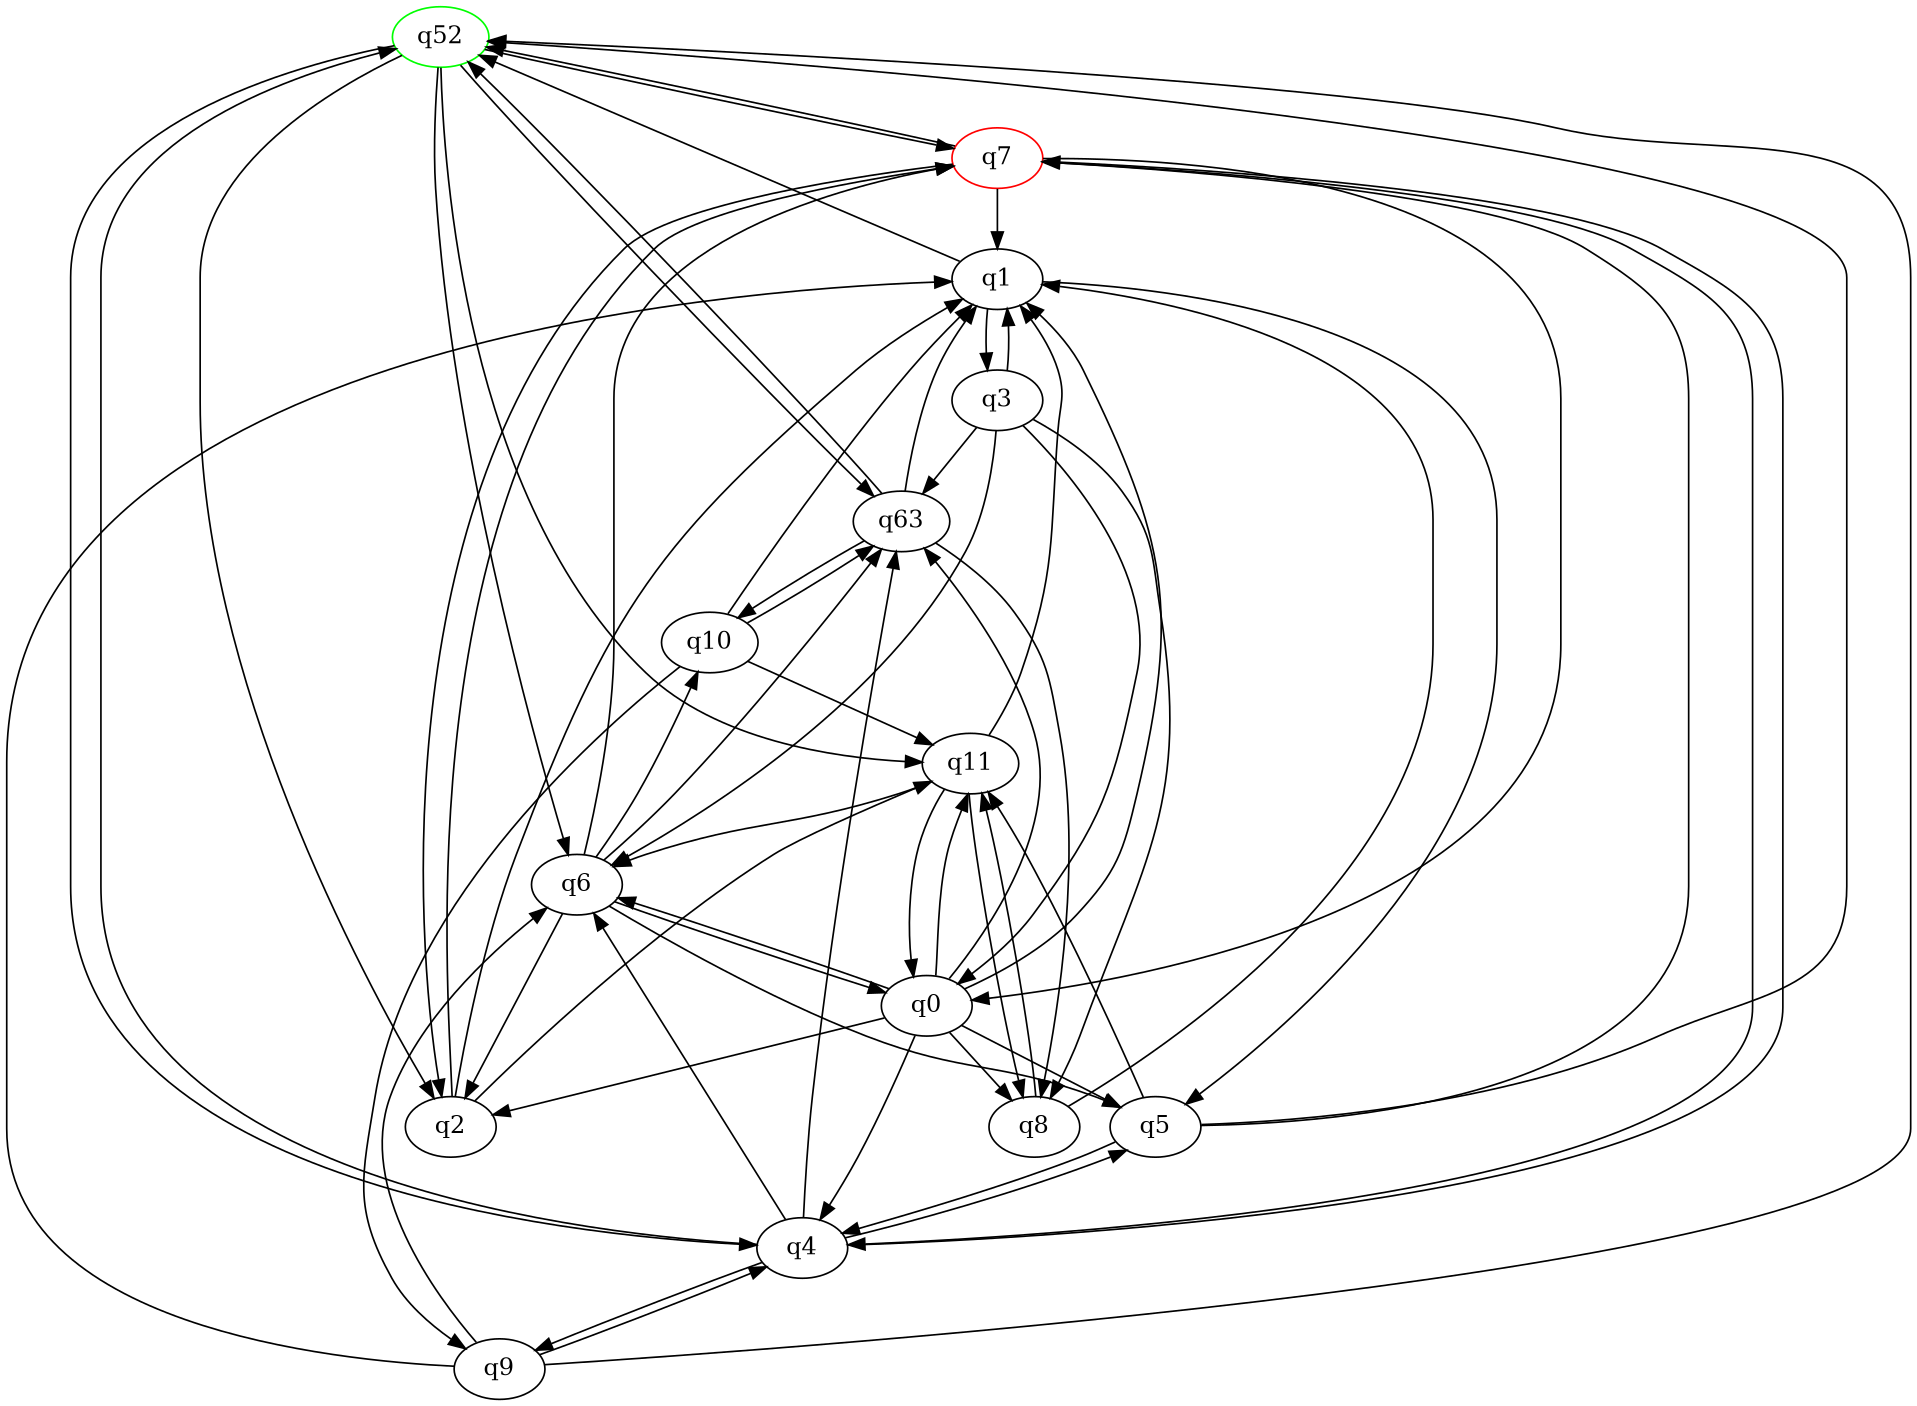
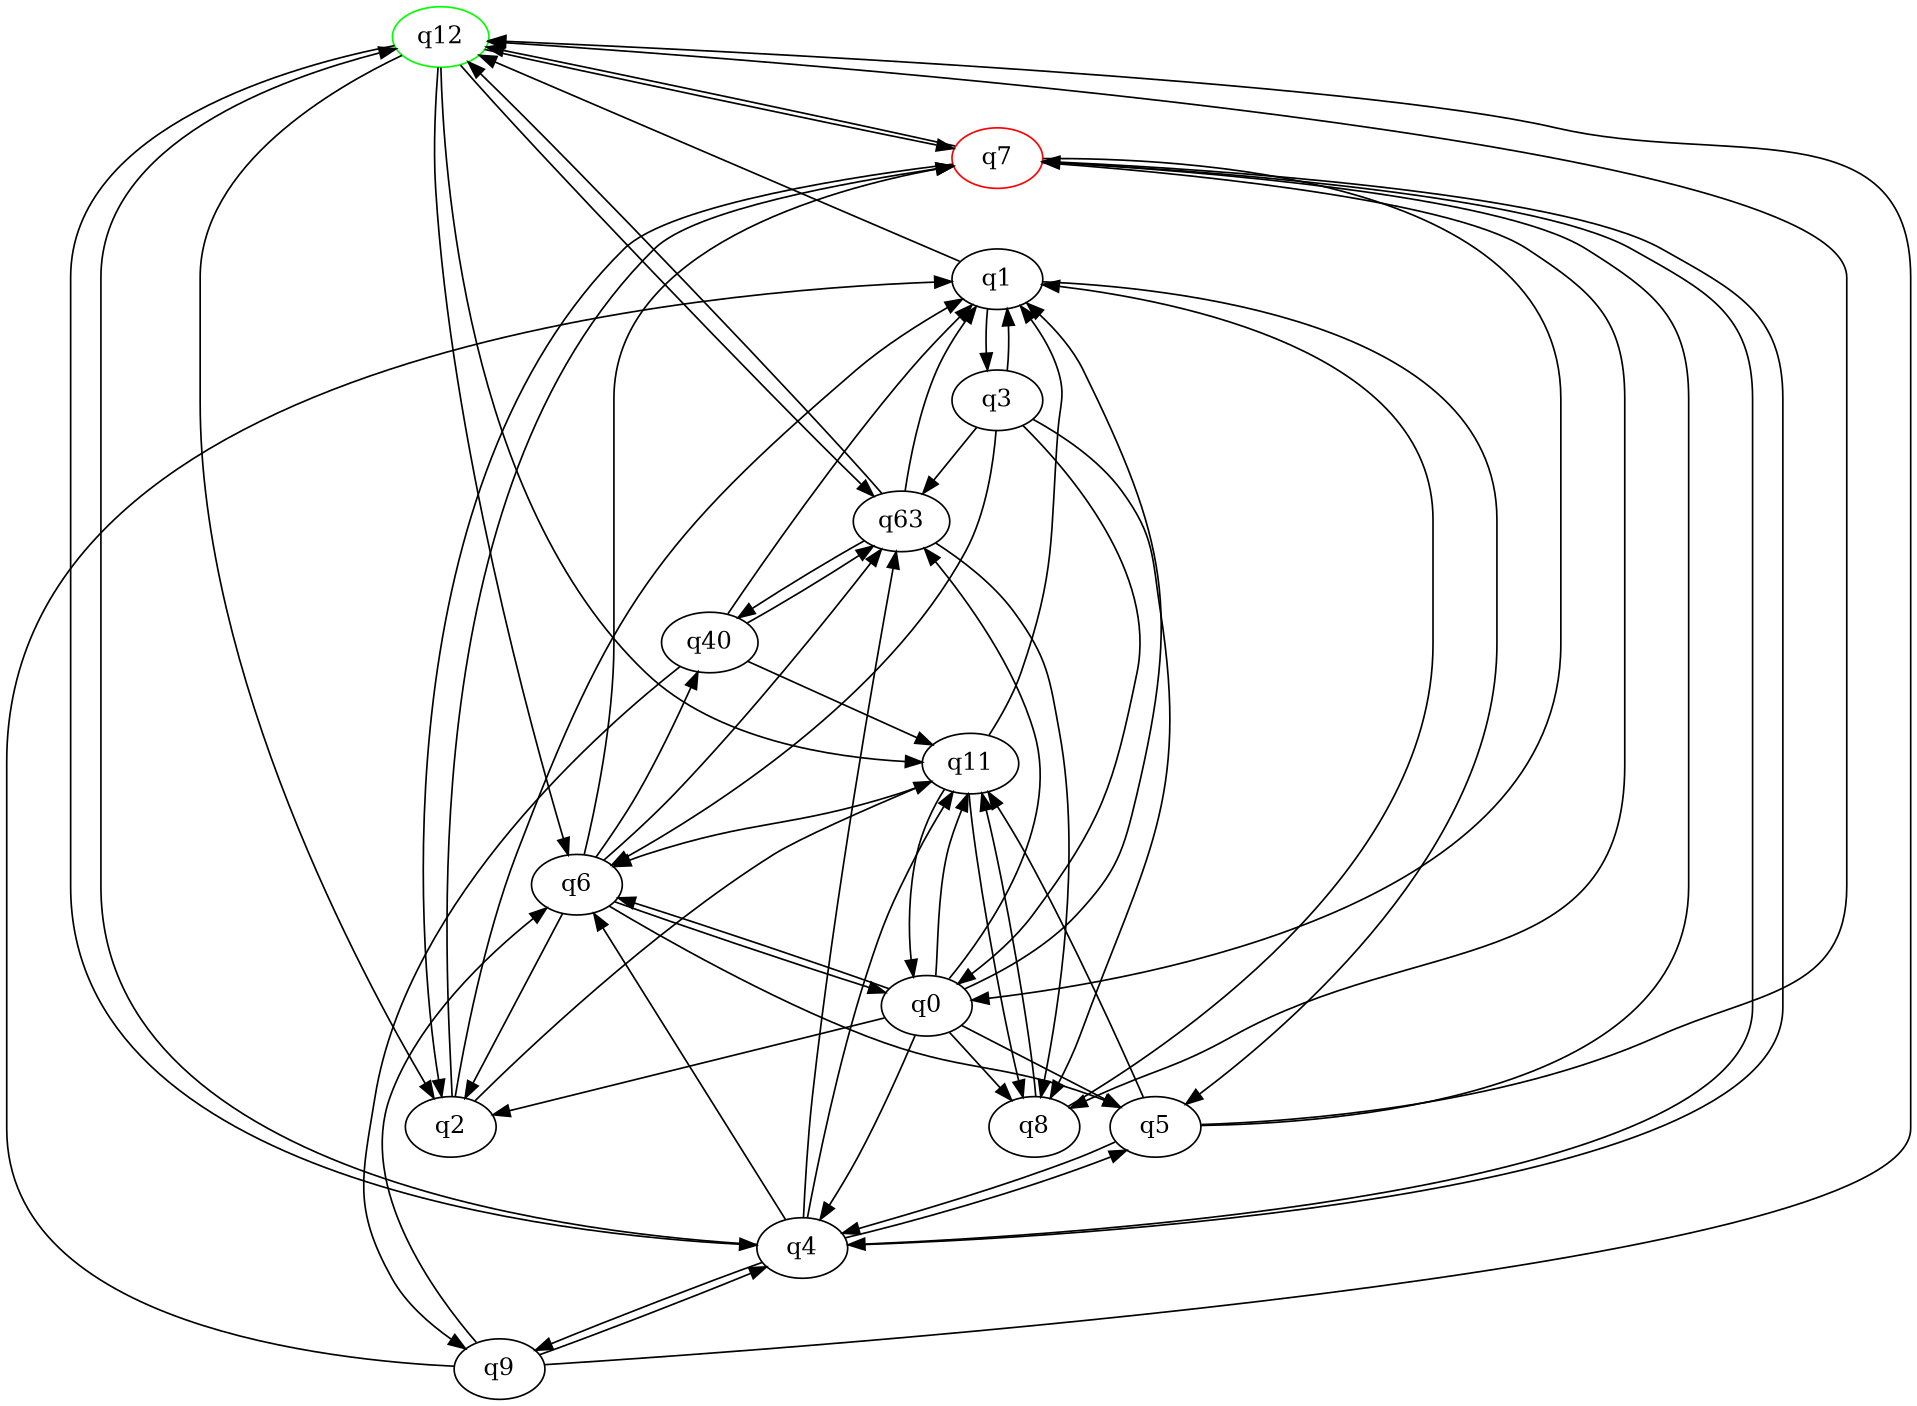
(441, 37) -> (441, 37)
(997, 210) -> (1625, 578)
(710, 643) -> (710, 643)
none -> (857, 1005)
